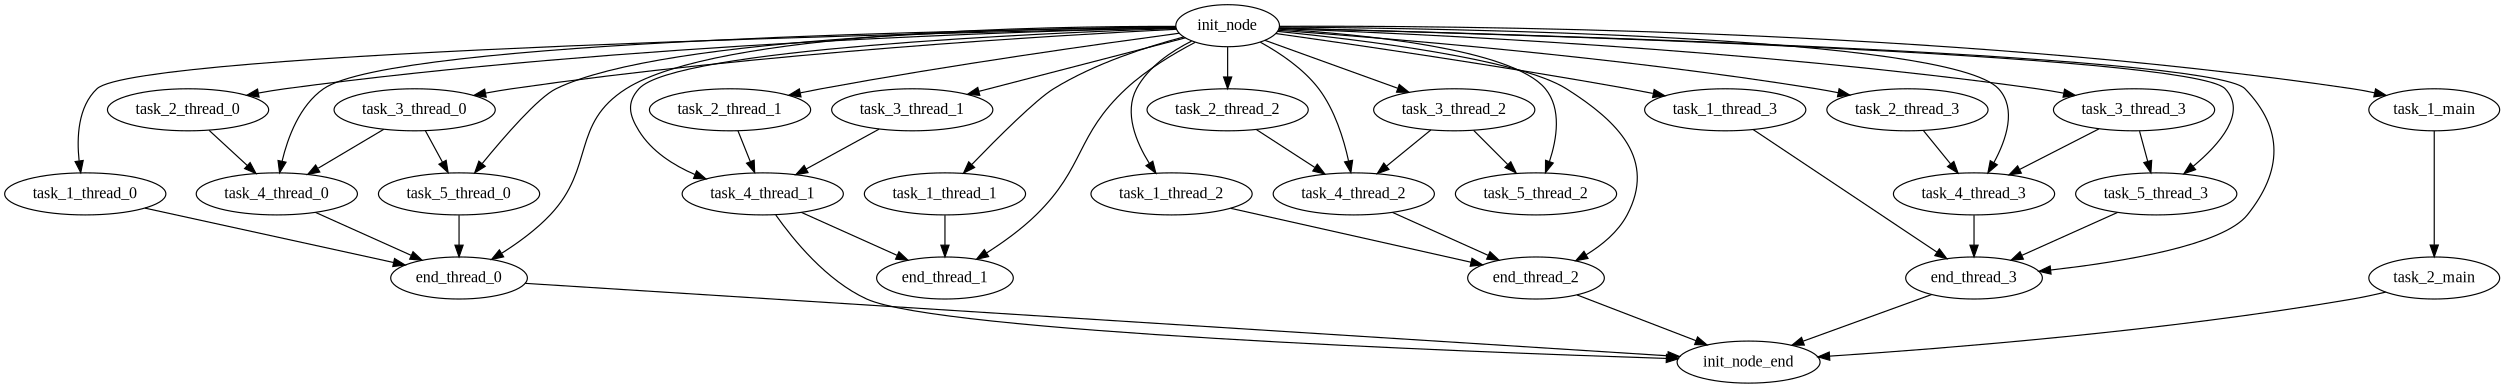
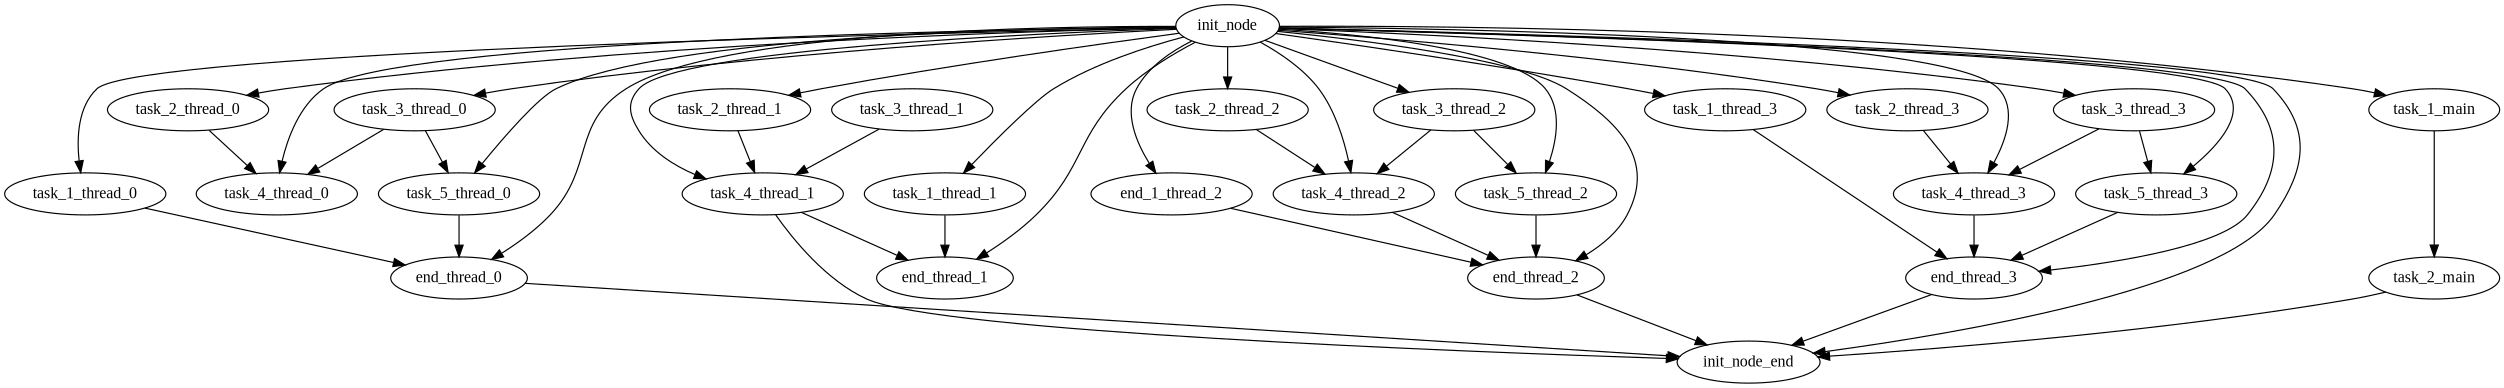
(1082, 65) -> (2280, 97)
(1172, 194) -> (1172, 194)
none -> (1536, 230)
(363, 234) -> none
